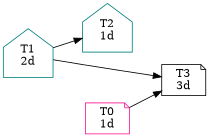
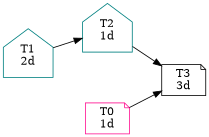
(103, 68) -> (144, 54)
